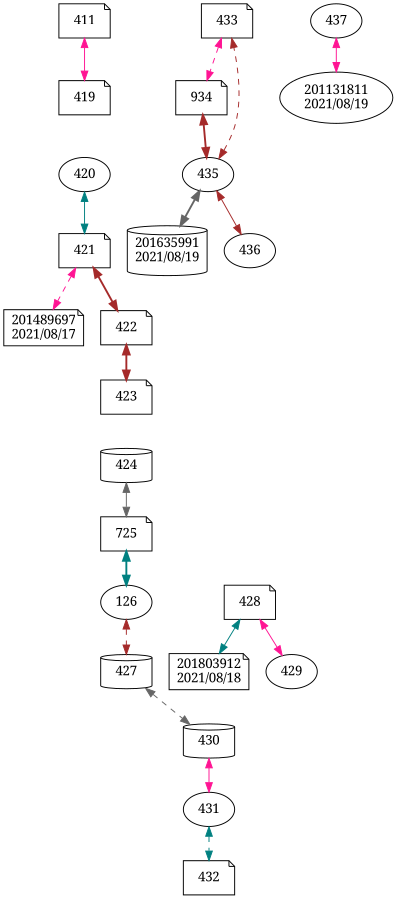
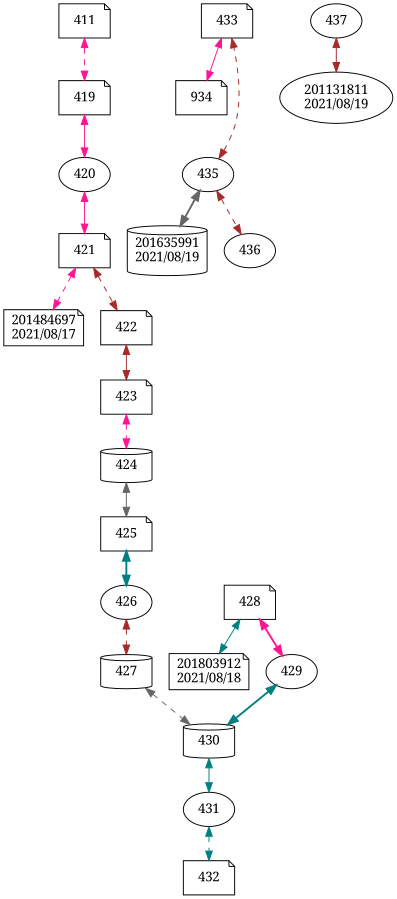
(336, 55) -> (336, 55)
(85, 59) -> (85, 59)
(214, 59) -> (214, 59)
none -> (85, 136)
(205, 136) -> none
(85, 213) -> (85, 213)
(229, 213) -> (229, 213)
(105, 289) -> (105, 289)
(44, 328) -> (44, 328)
(126, 363) -> (126, 363)
none -> (126, 431)
(126, 534) -> (126, 534)
(126, 602) -> (126, 602)
(271, 637) -> (271, 637)
none -> (252, 705)
(209, 775) -> (209, 775)
